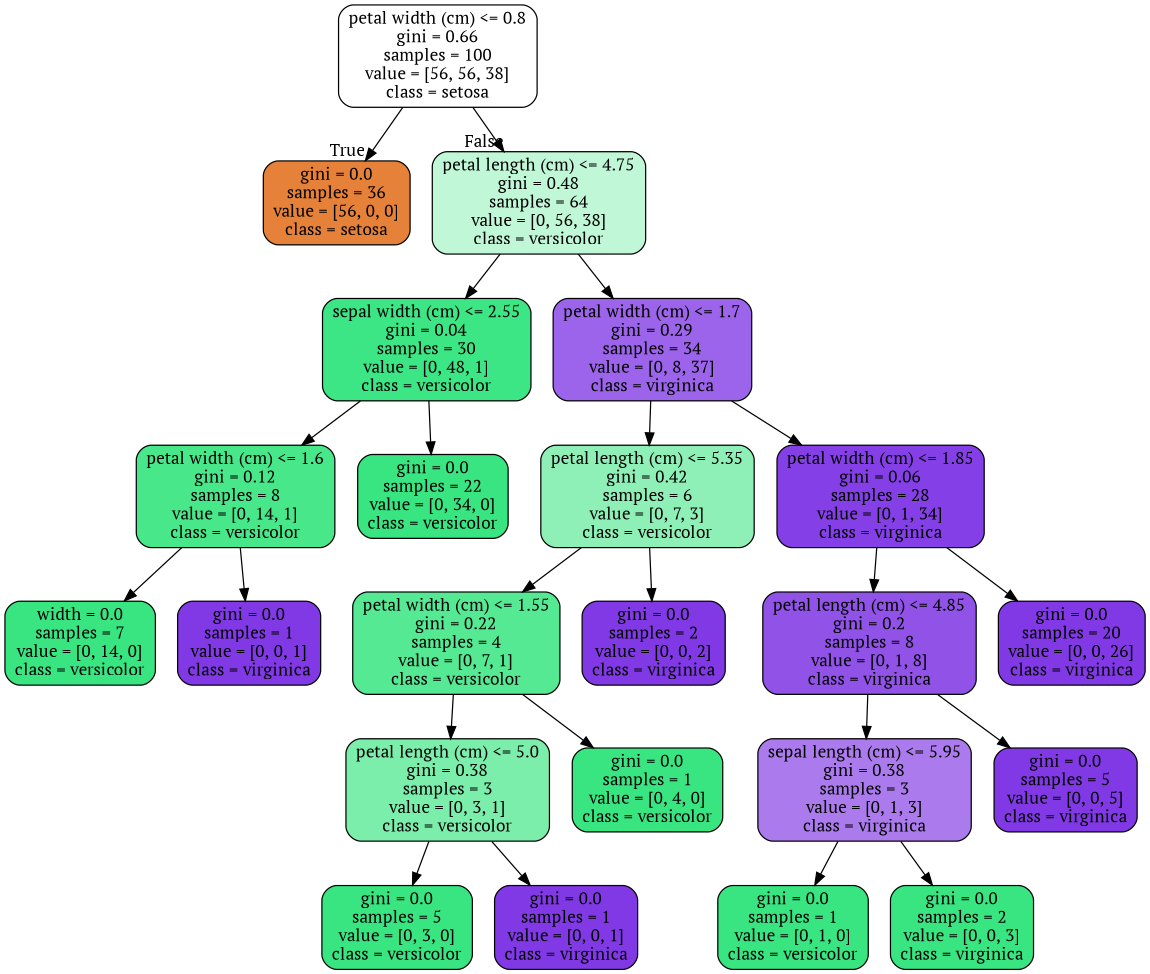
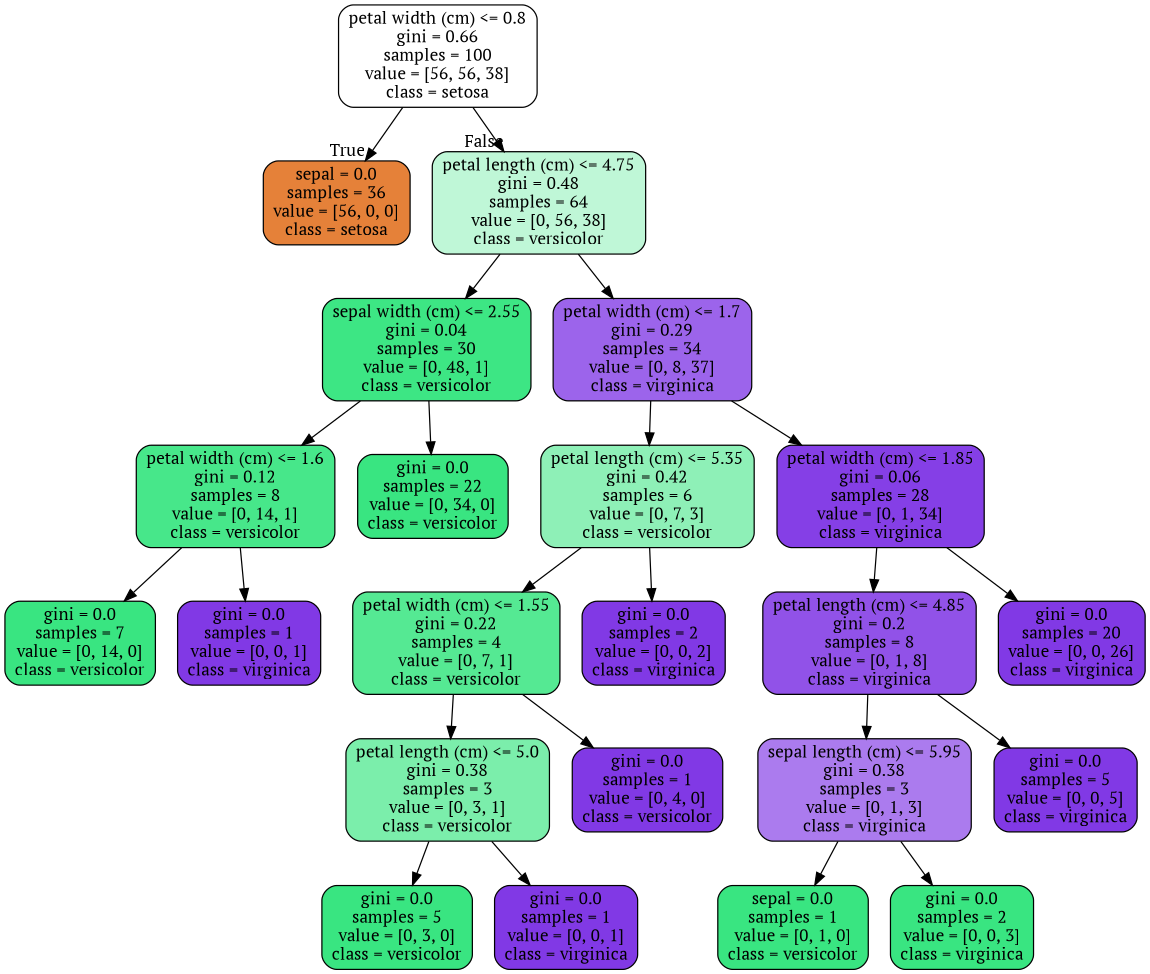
(337, 203) -> (337, 203)
(80, 643) -> (80, 643)
(648, 790) -> (648, 790)
(793, 927) -> (793, 927)
